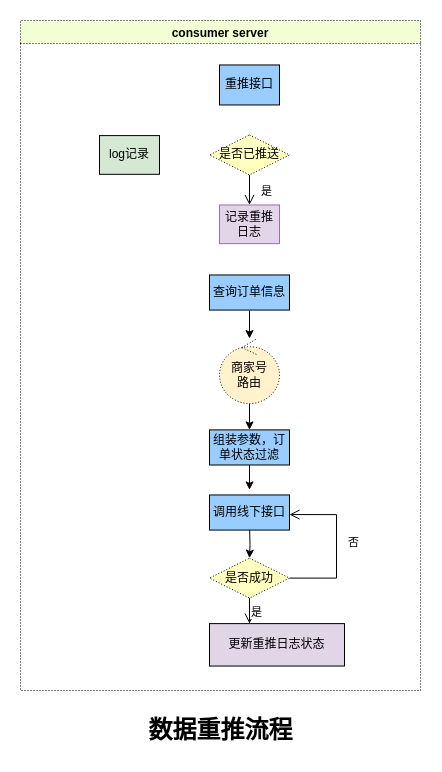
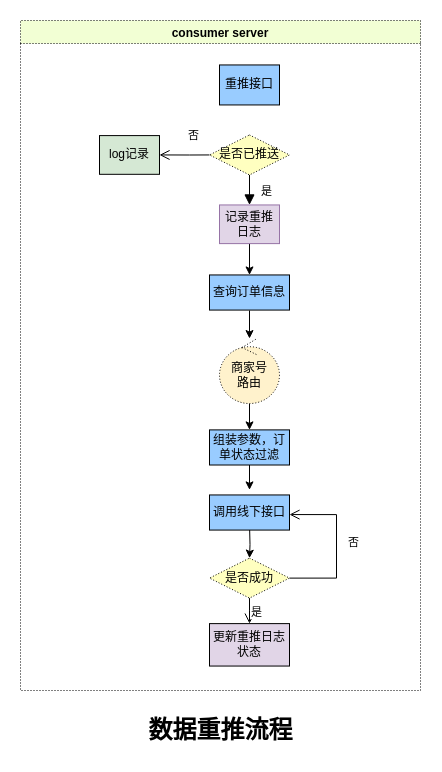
none -> (186, 155)
(250, 197) -> (250, 193)
none -> (250, 264)
(277, 645) -> (250, 645)
